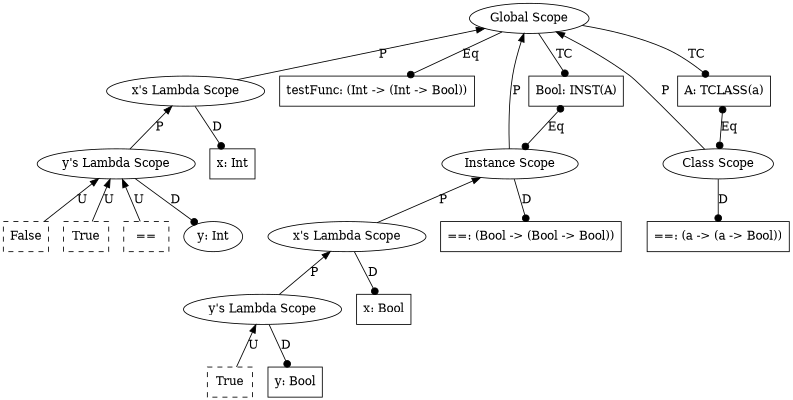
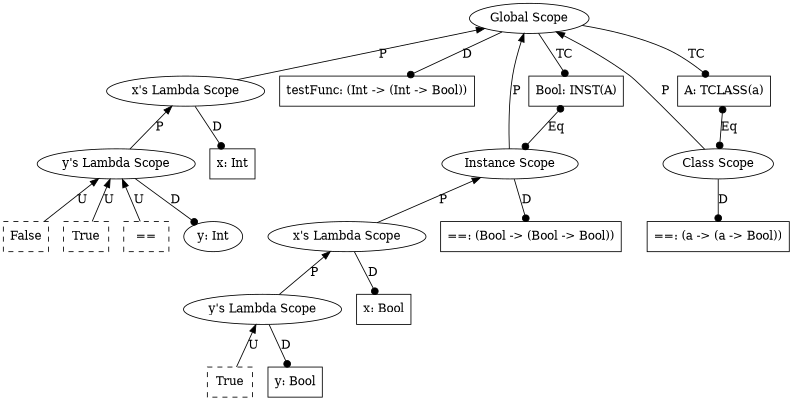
(471, 55) -> (467, 55)
